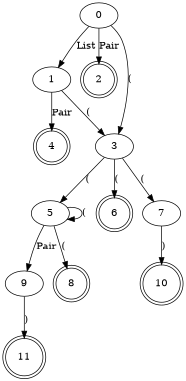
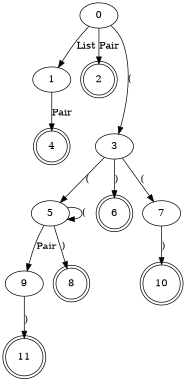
(80, 110) -> none
(117, 180) -> (117, 180)
(64, 247) -> (64, 247)
